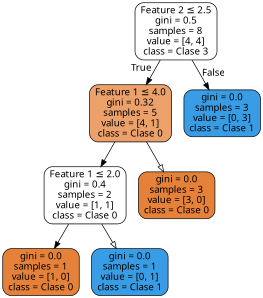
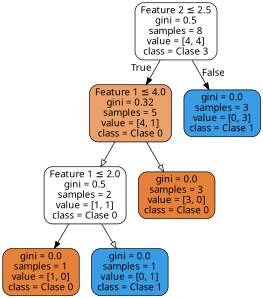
(110, 151) -> (110, 151)
(85, 185) -> (85, 185)
